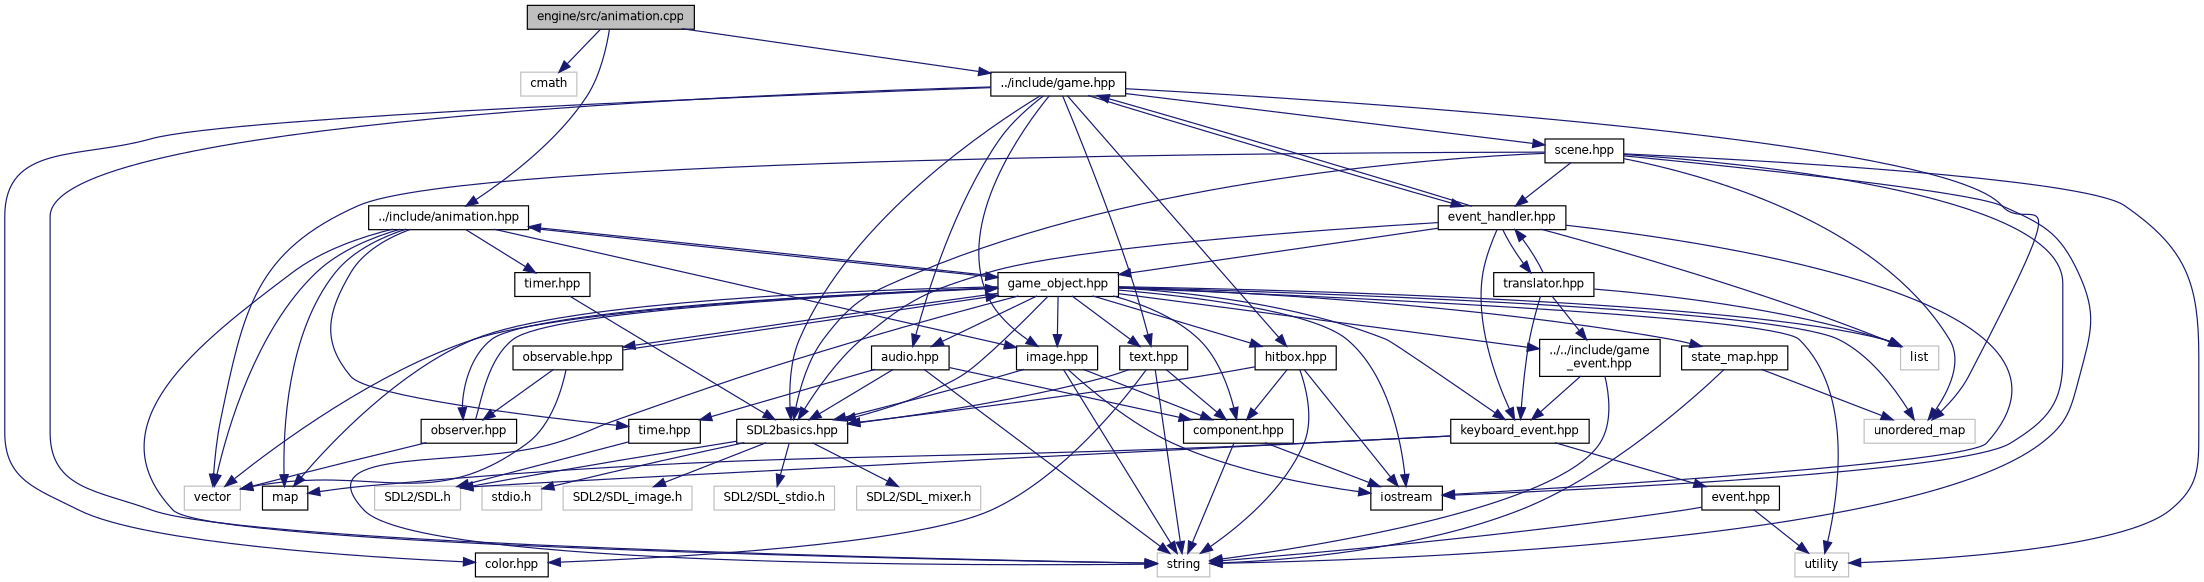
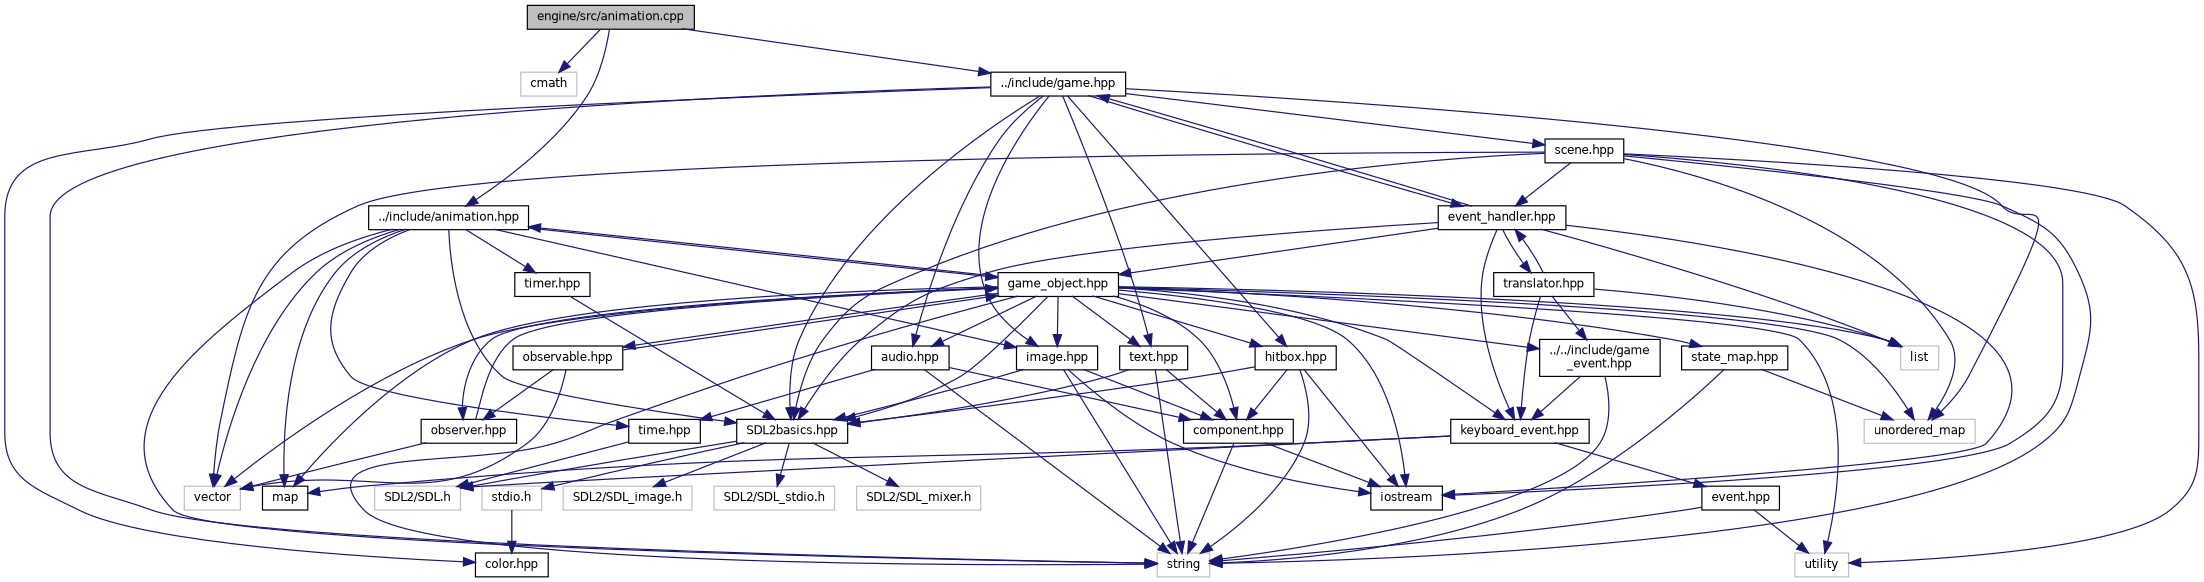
(856, 391) -> (543, 390)
(883, 536) -> (512, 525)
